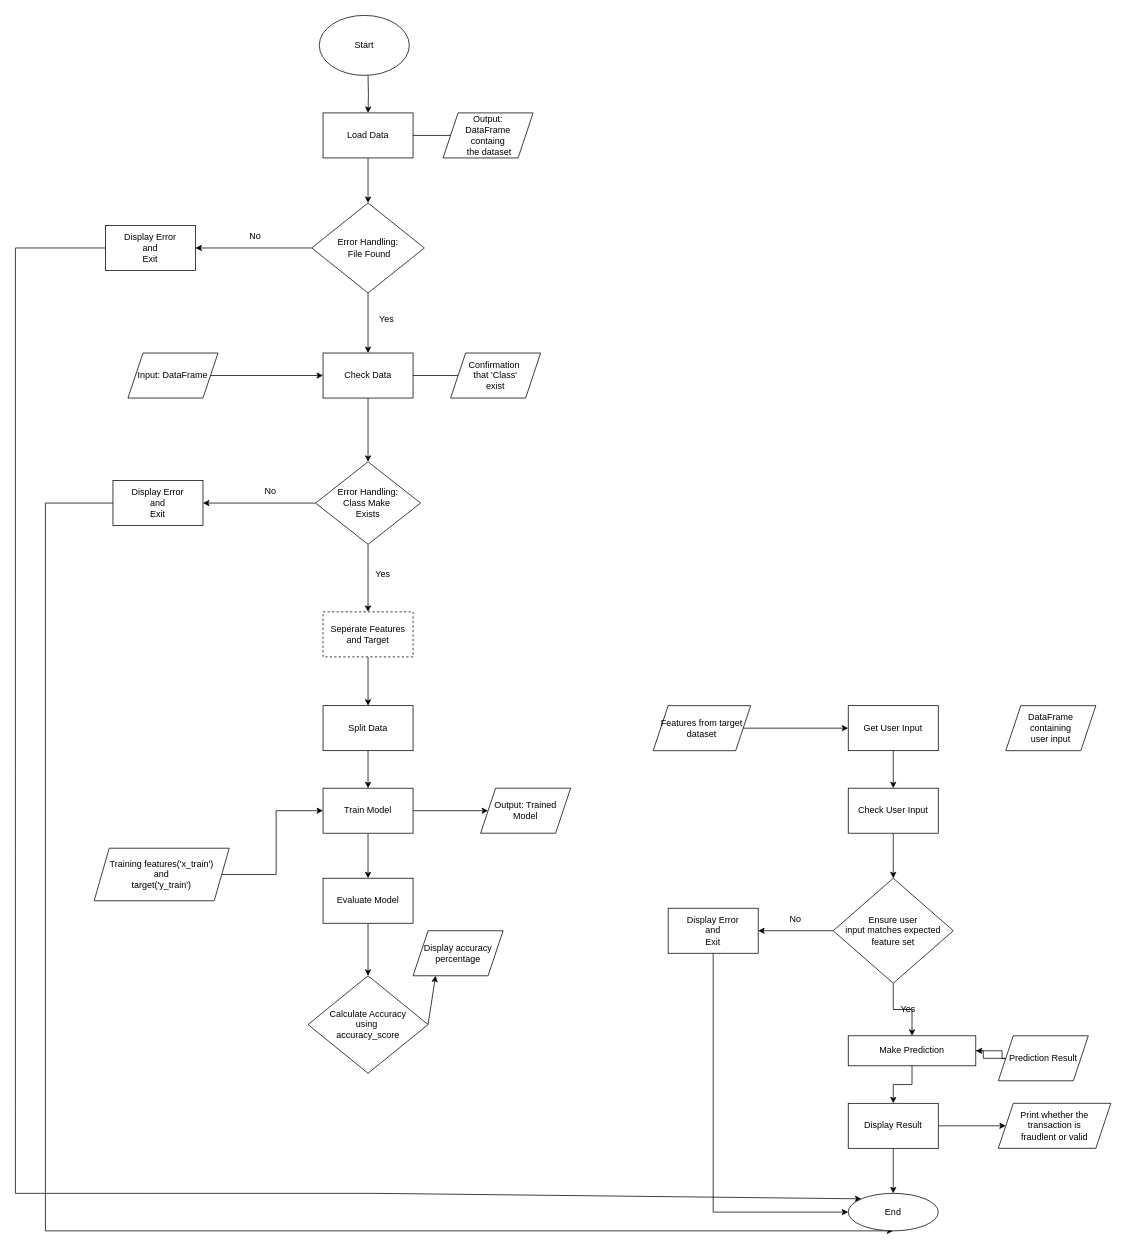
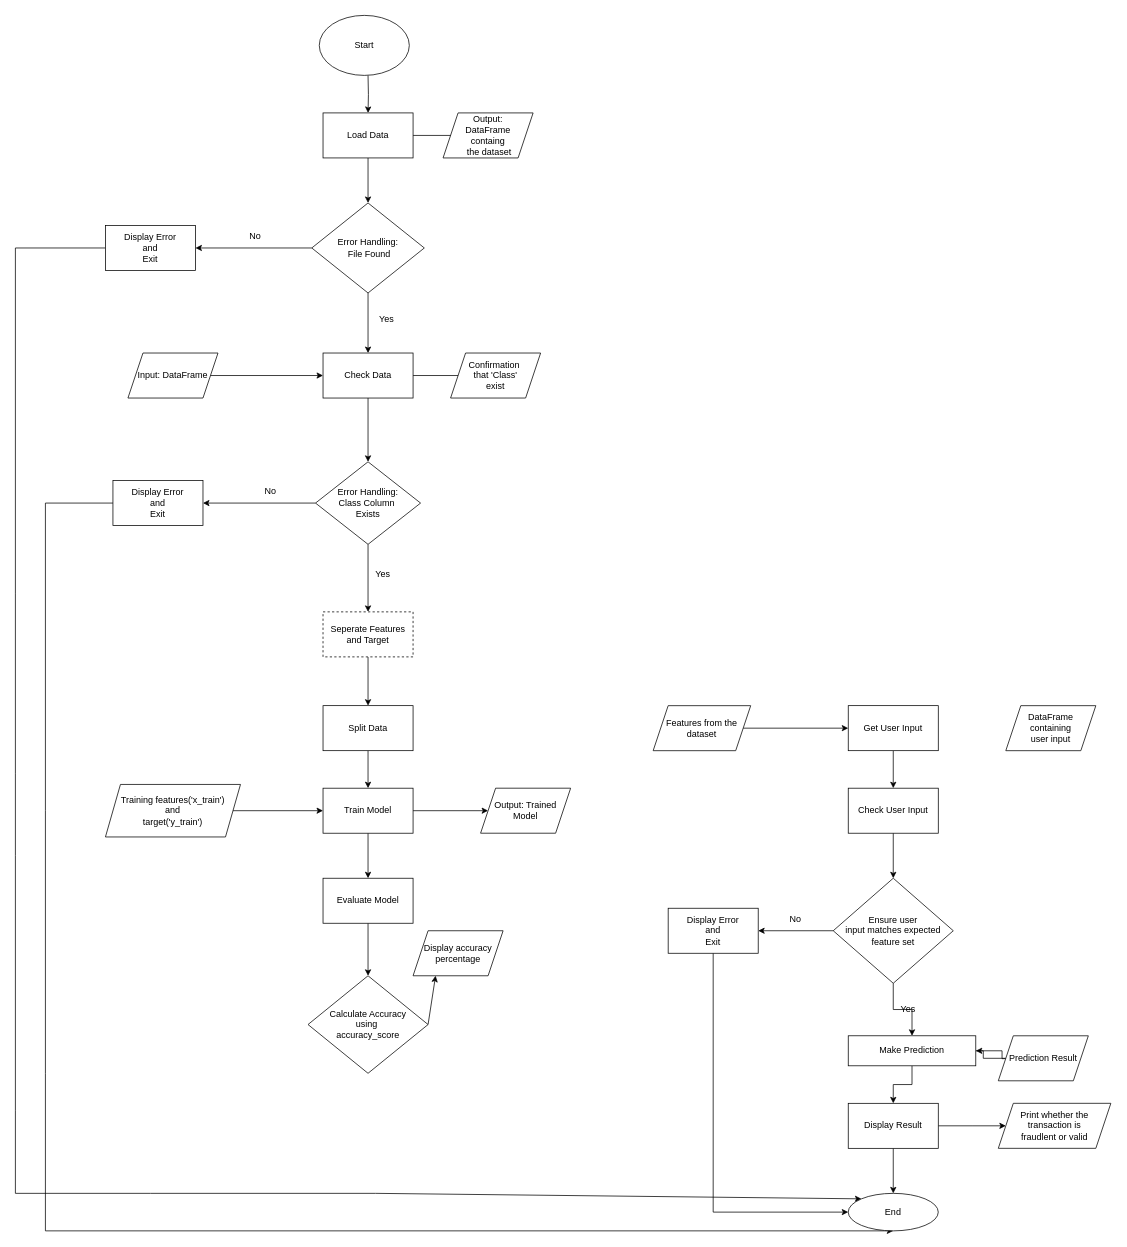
(368, 503) -> (368, 503)
(702, 728) -> (702, 728)
(162, 874) -> (173, 810)
